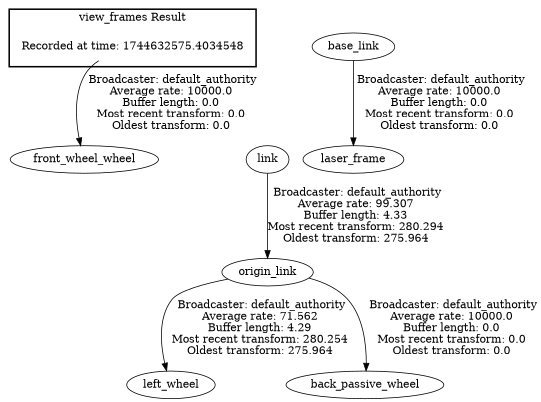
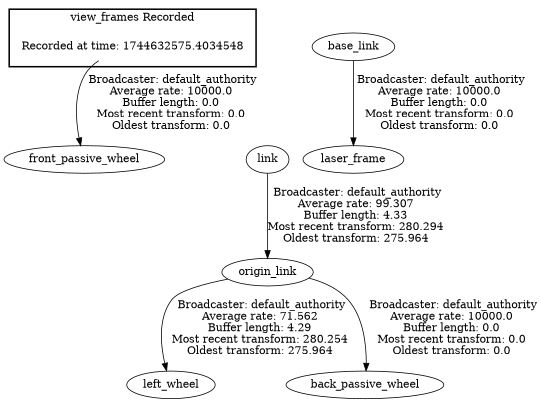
(133, 18) -> (133, 18)
(84, 159) -> (84, 159)
